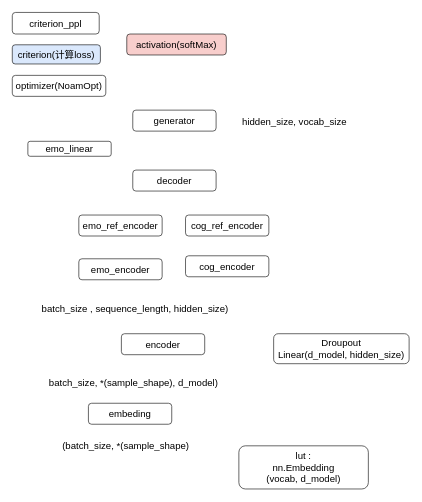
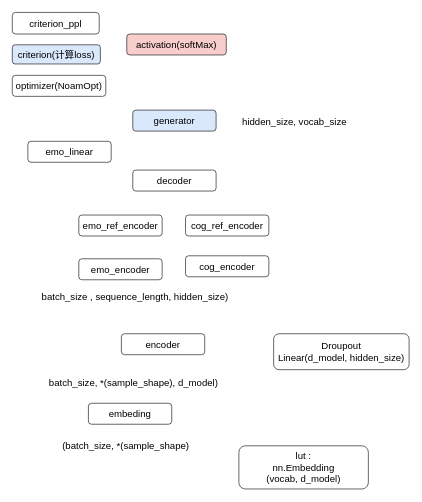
(175, 121) -> (175, 121)
(70, 149) -> (70, 152)
(135, 309) -> (135, 297)
(342, 349) -> (342, 352)
